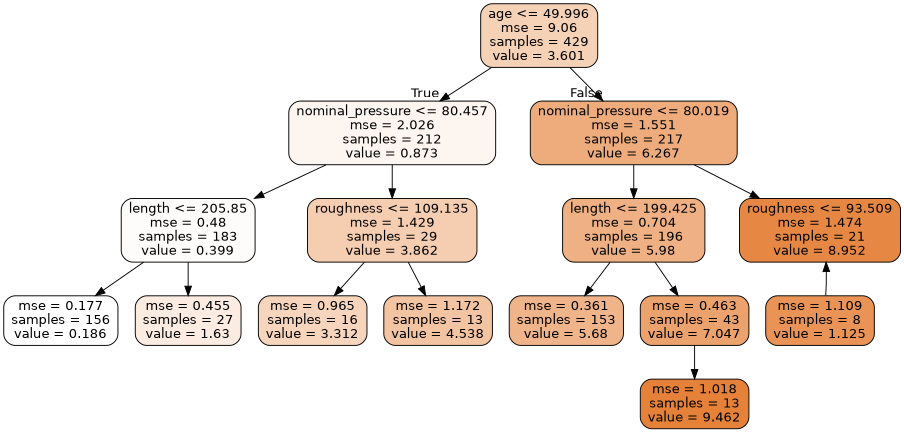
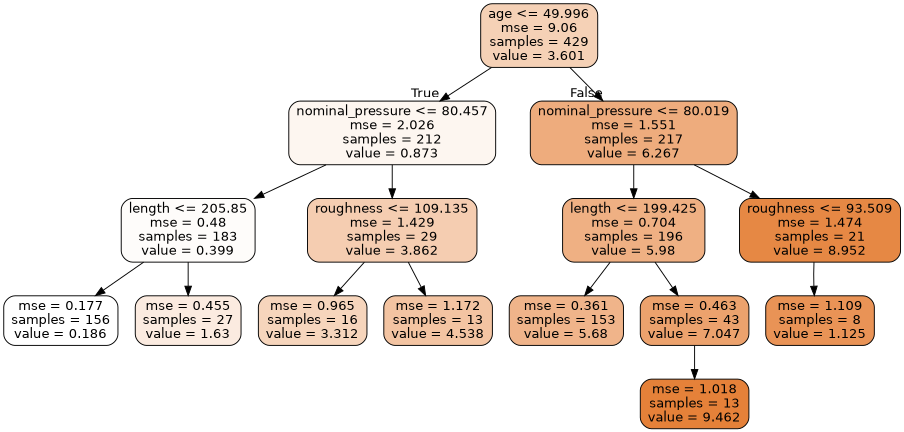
(826, 284) -> (814, 274)
